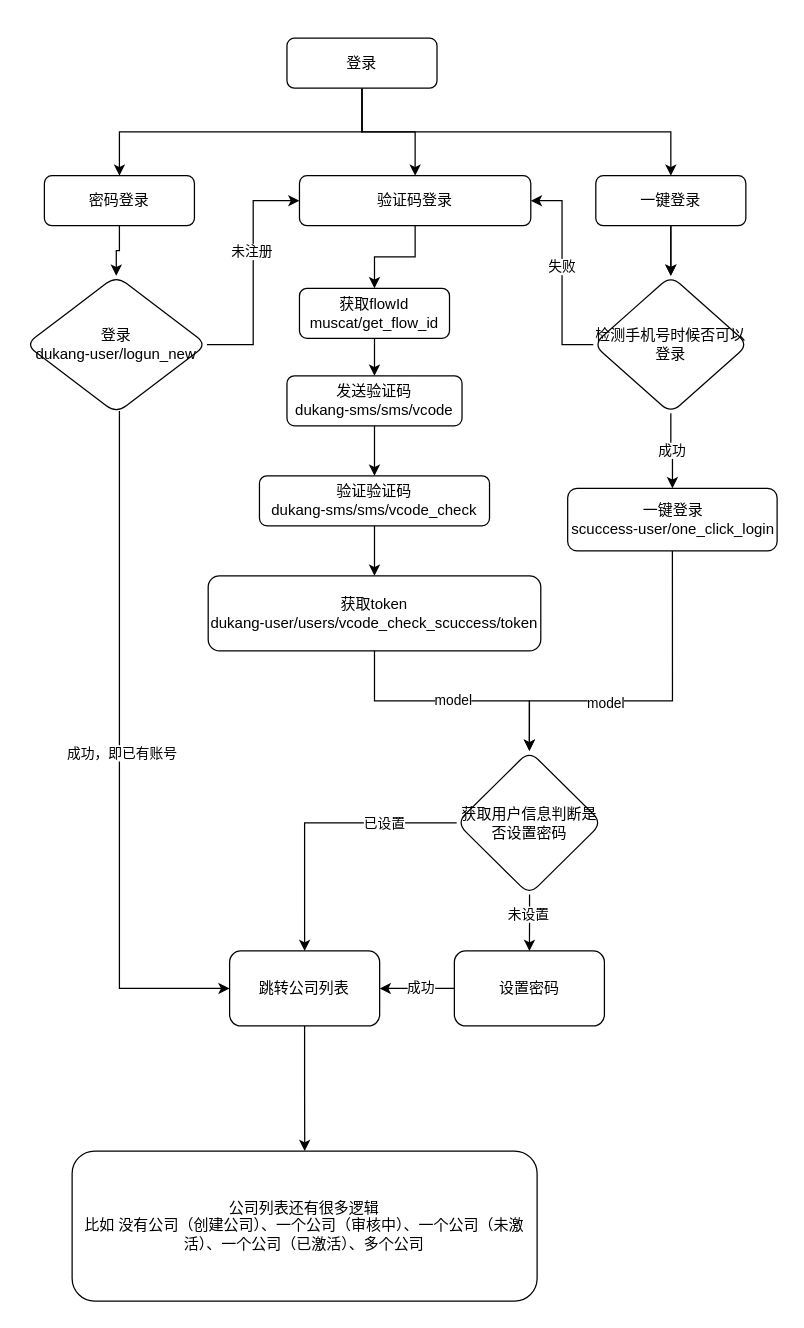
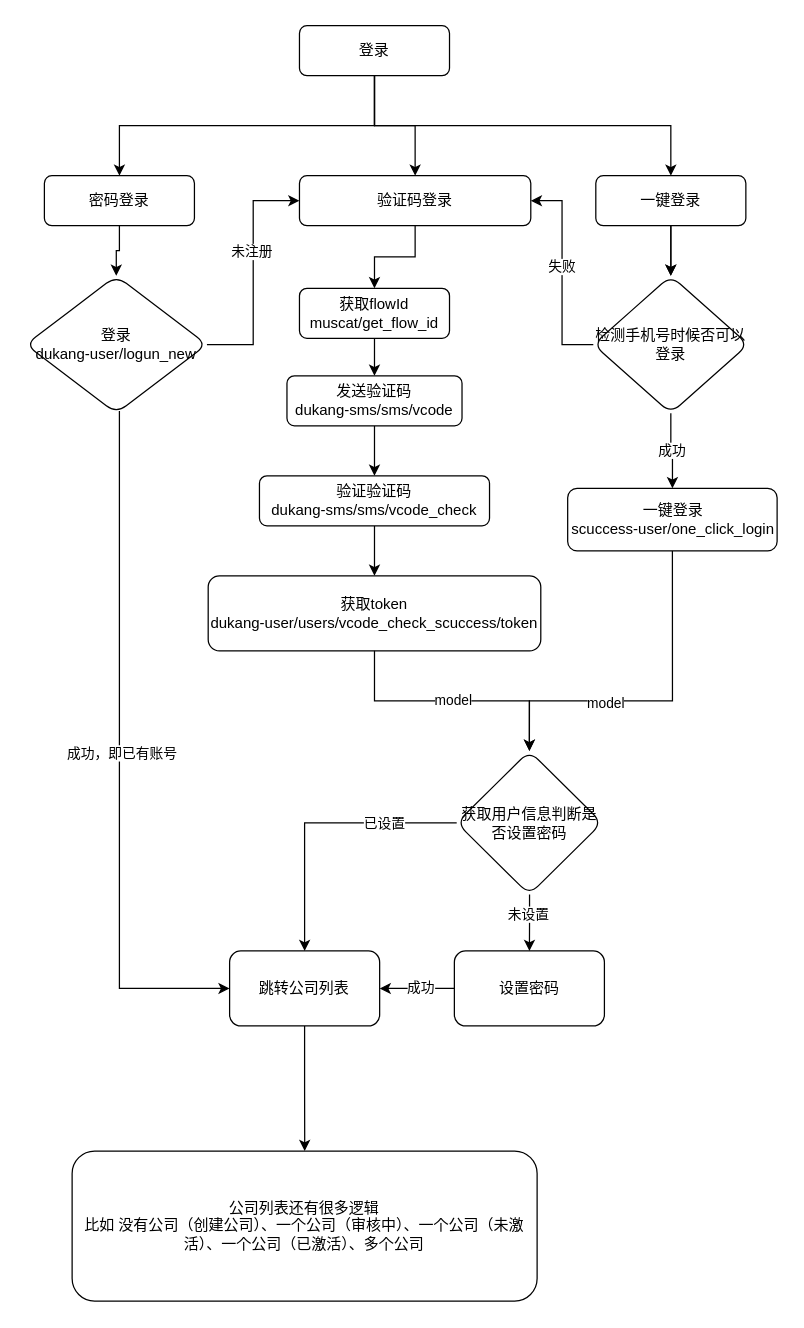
(362, 63) -> (374, 51)
